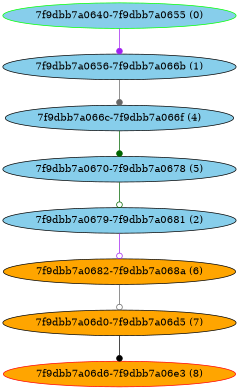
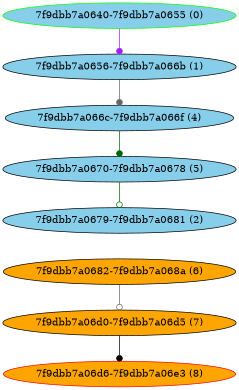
(119, 243) -> none
